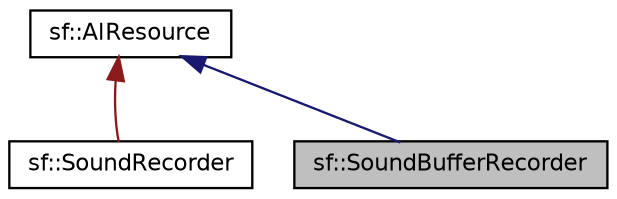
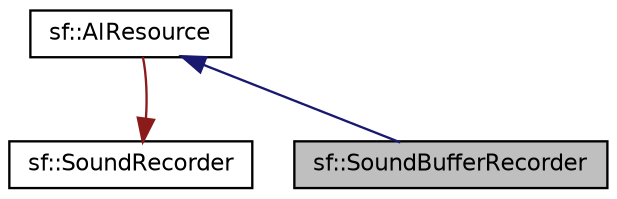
(115, 111) -> (146, 88)
